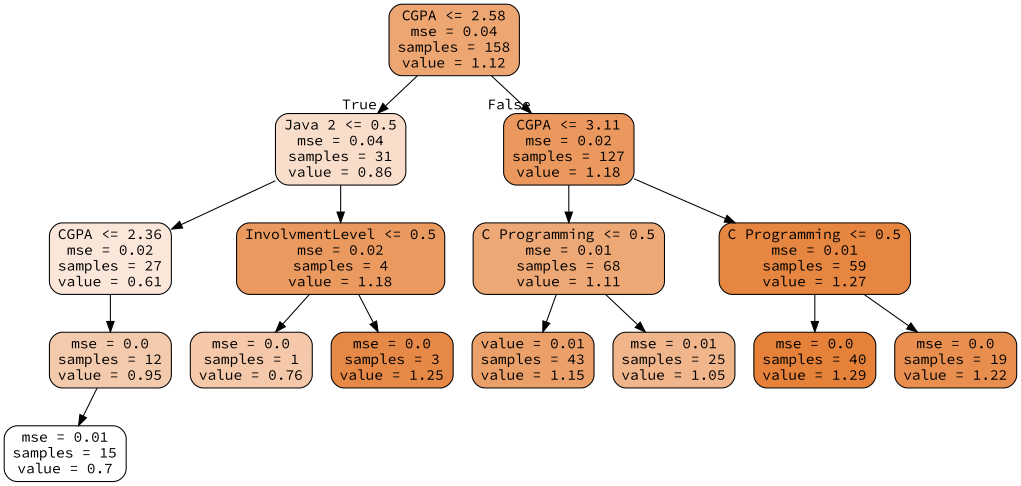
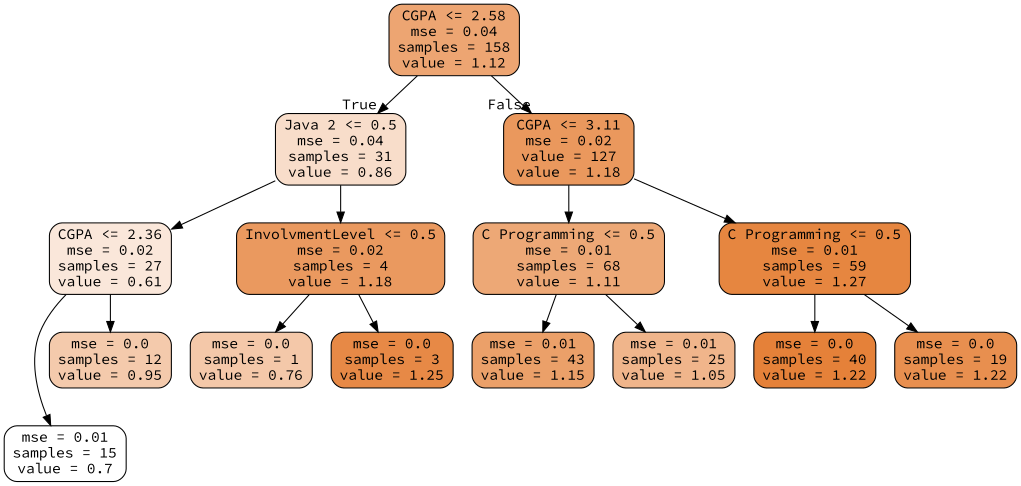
(569, 149) -> (569, 149)
(533, 360) -> (533, 360)
(815, 360) -> (815, 360)
(90, 402) -> (35, 351)
